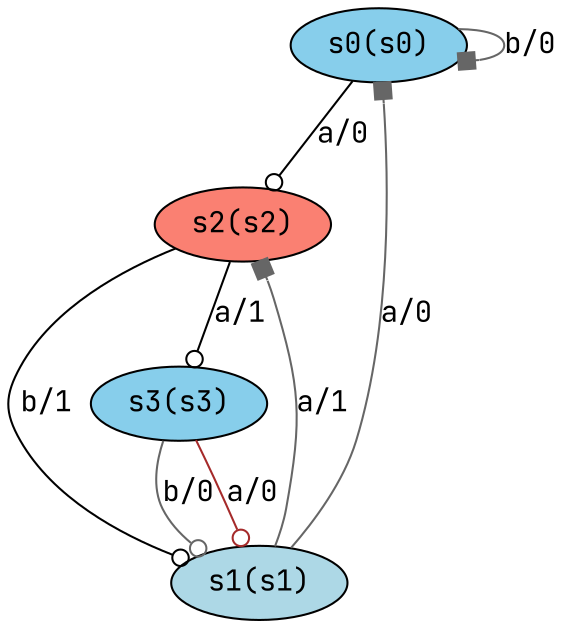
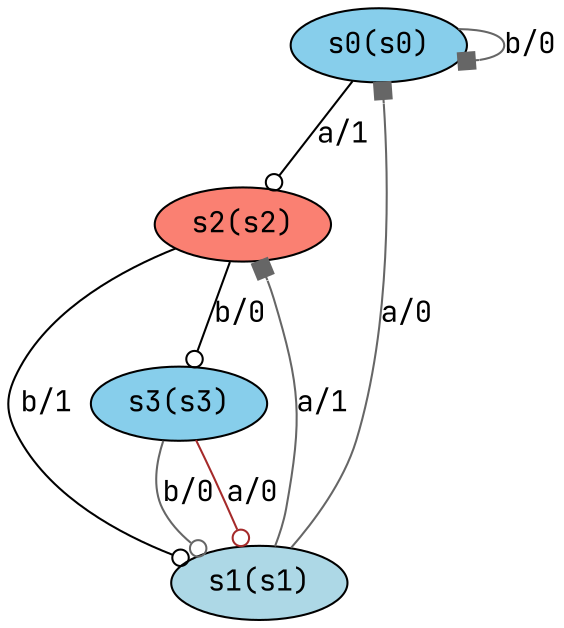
(343, 135) -> (343, 135)
(240, 314) -> (240, 314)
